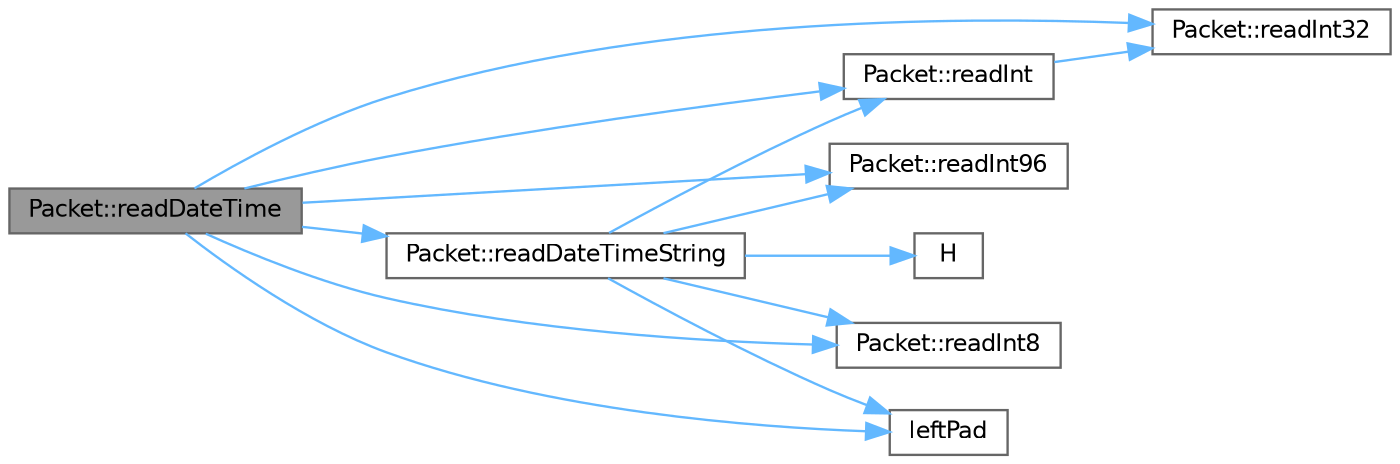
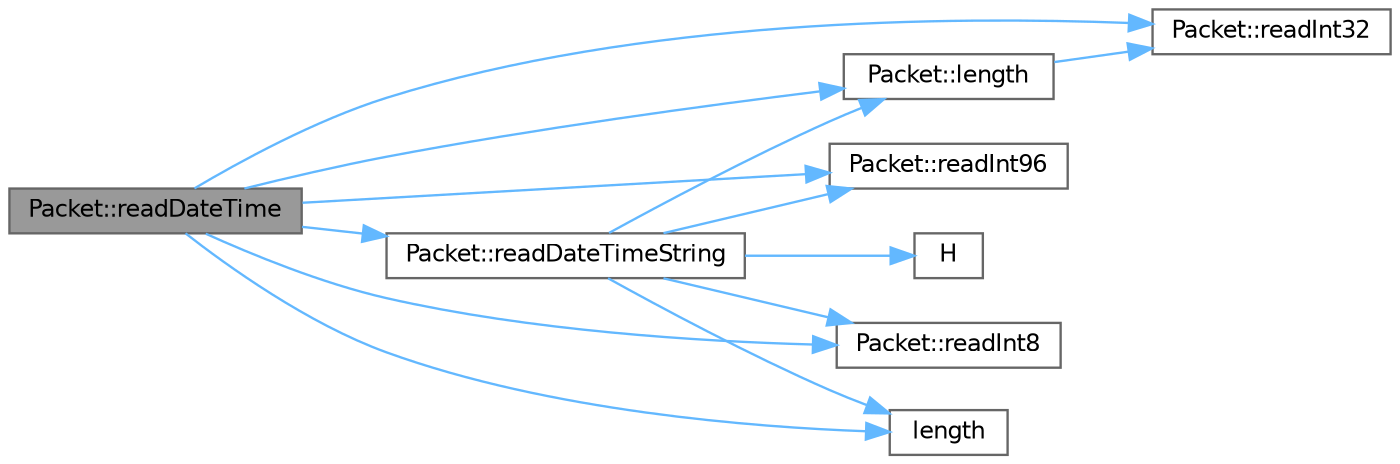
(949, 77) -> (949, 77)
(949, 432) -> (949, 432)
